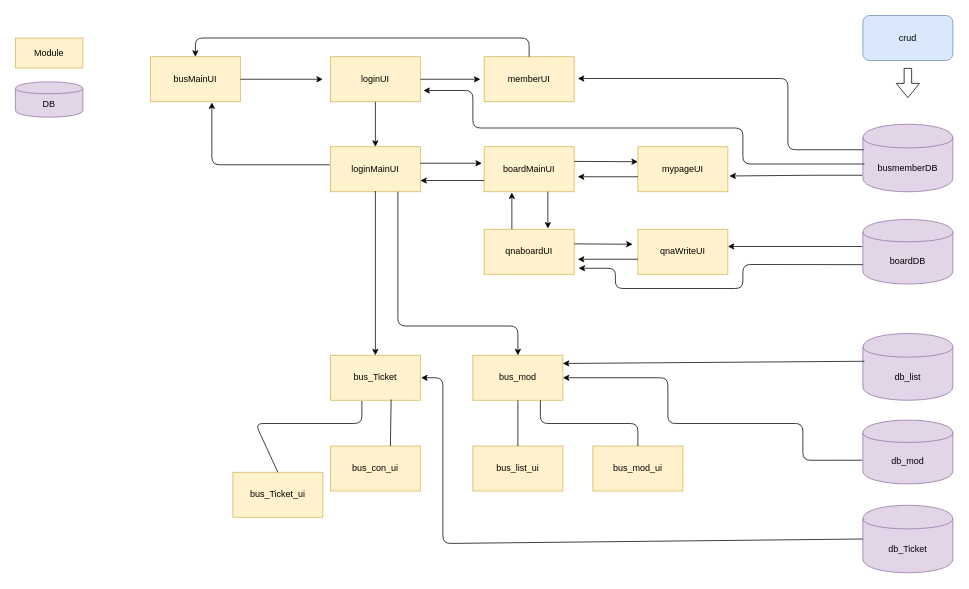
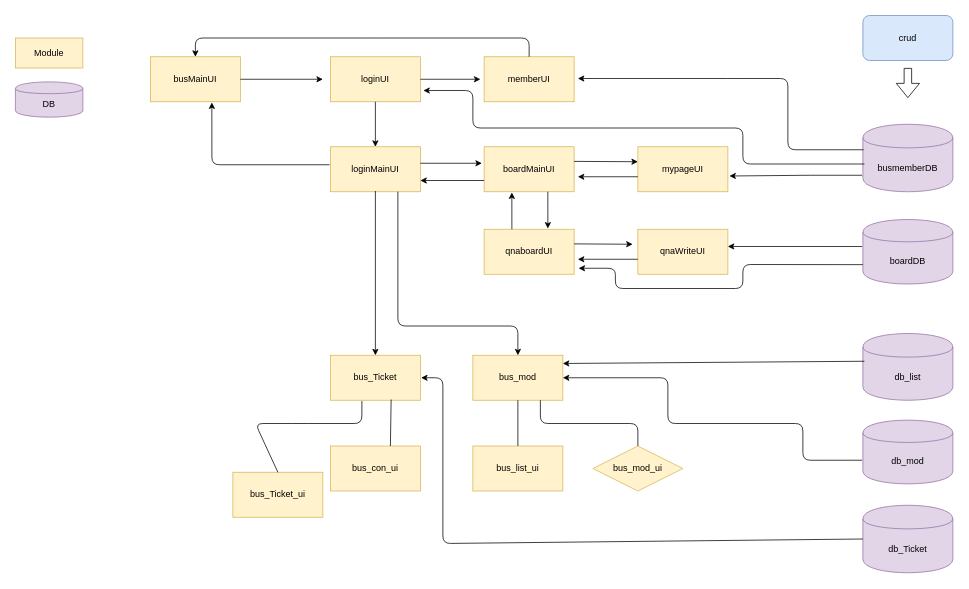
(638, 468) -> (638, 468)
